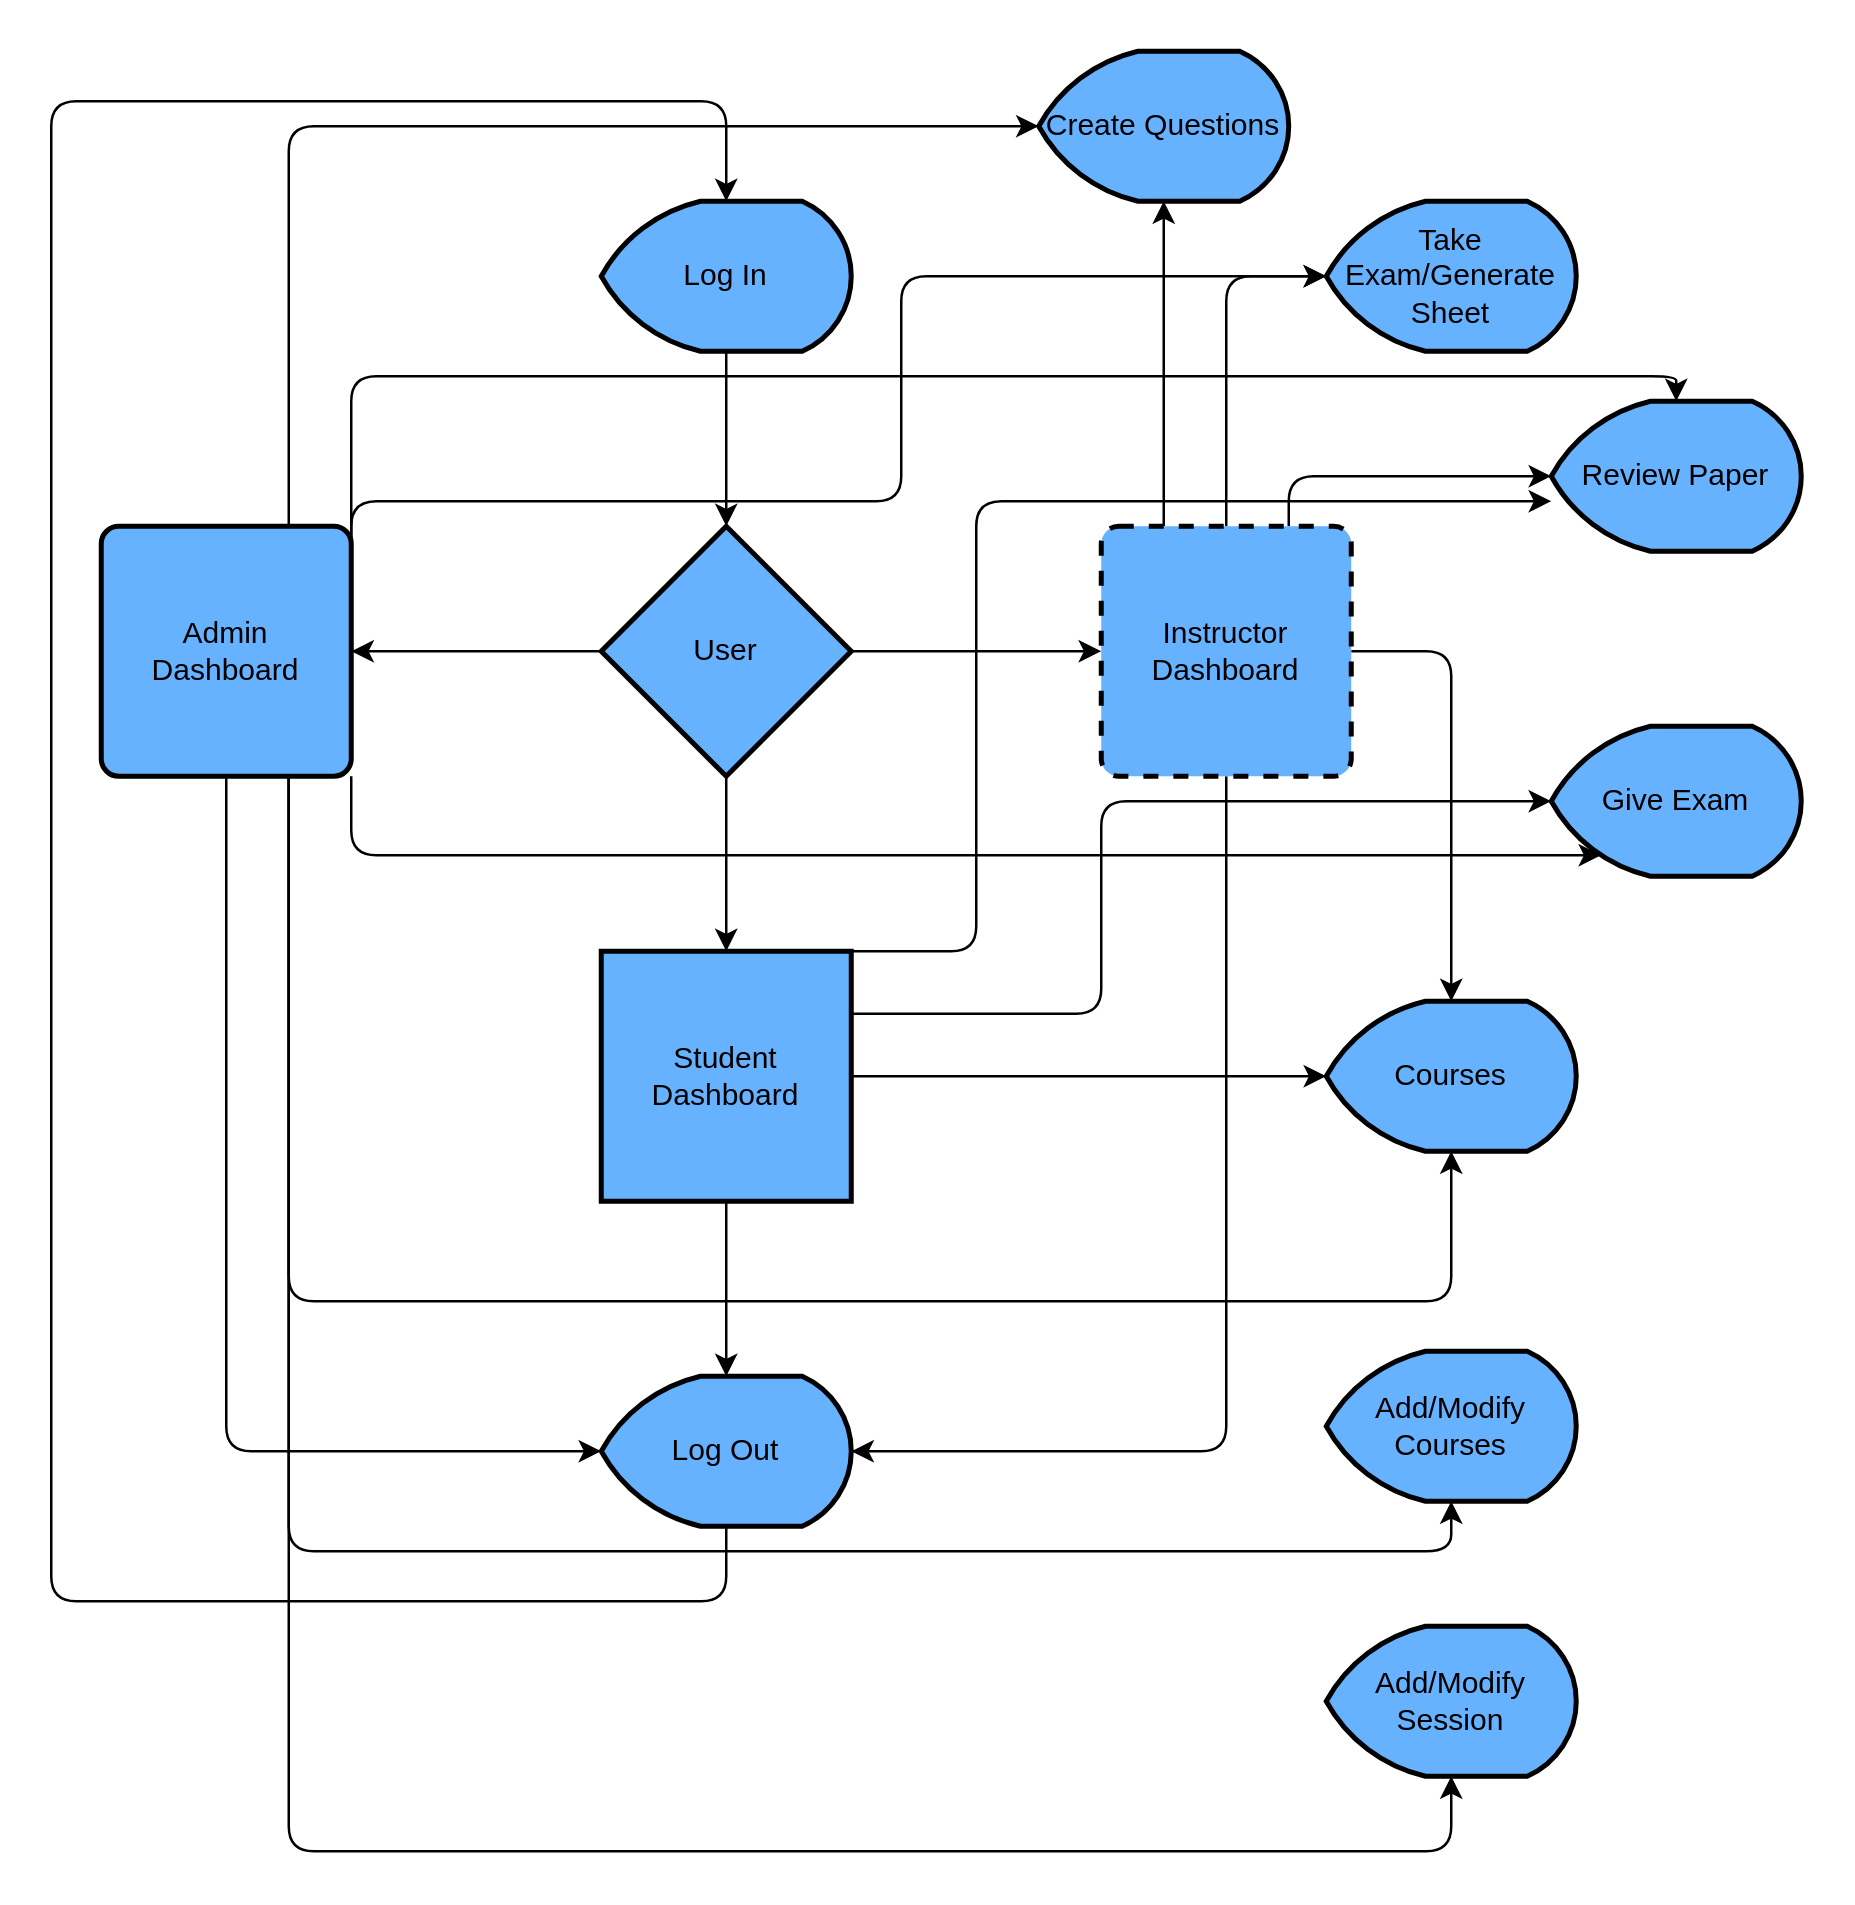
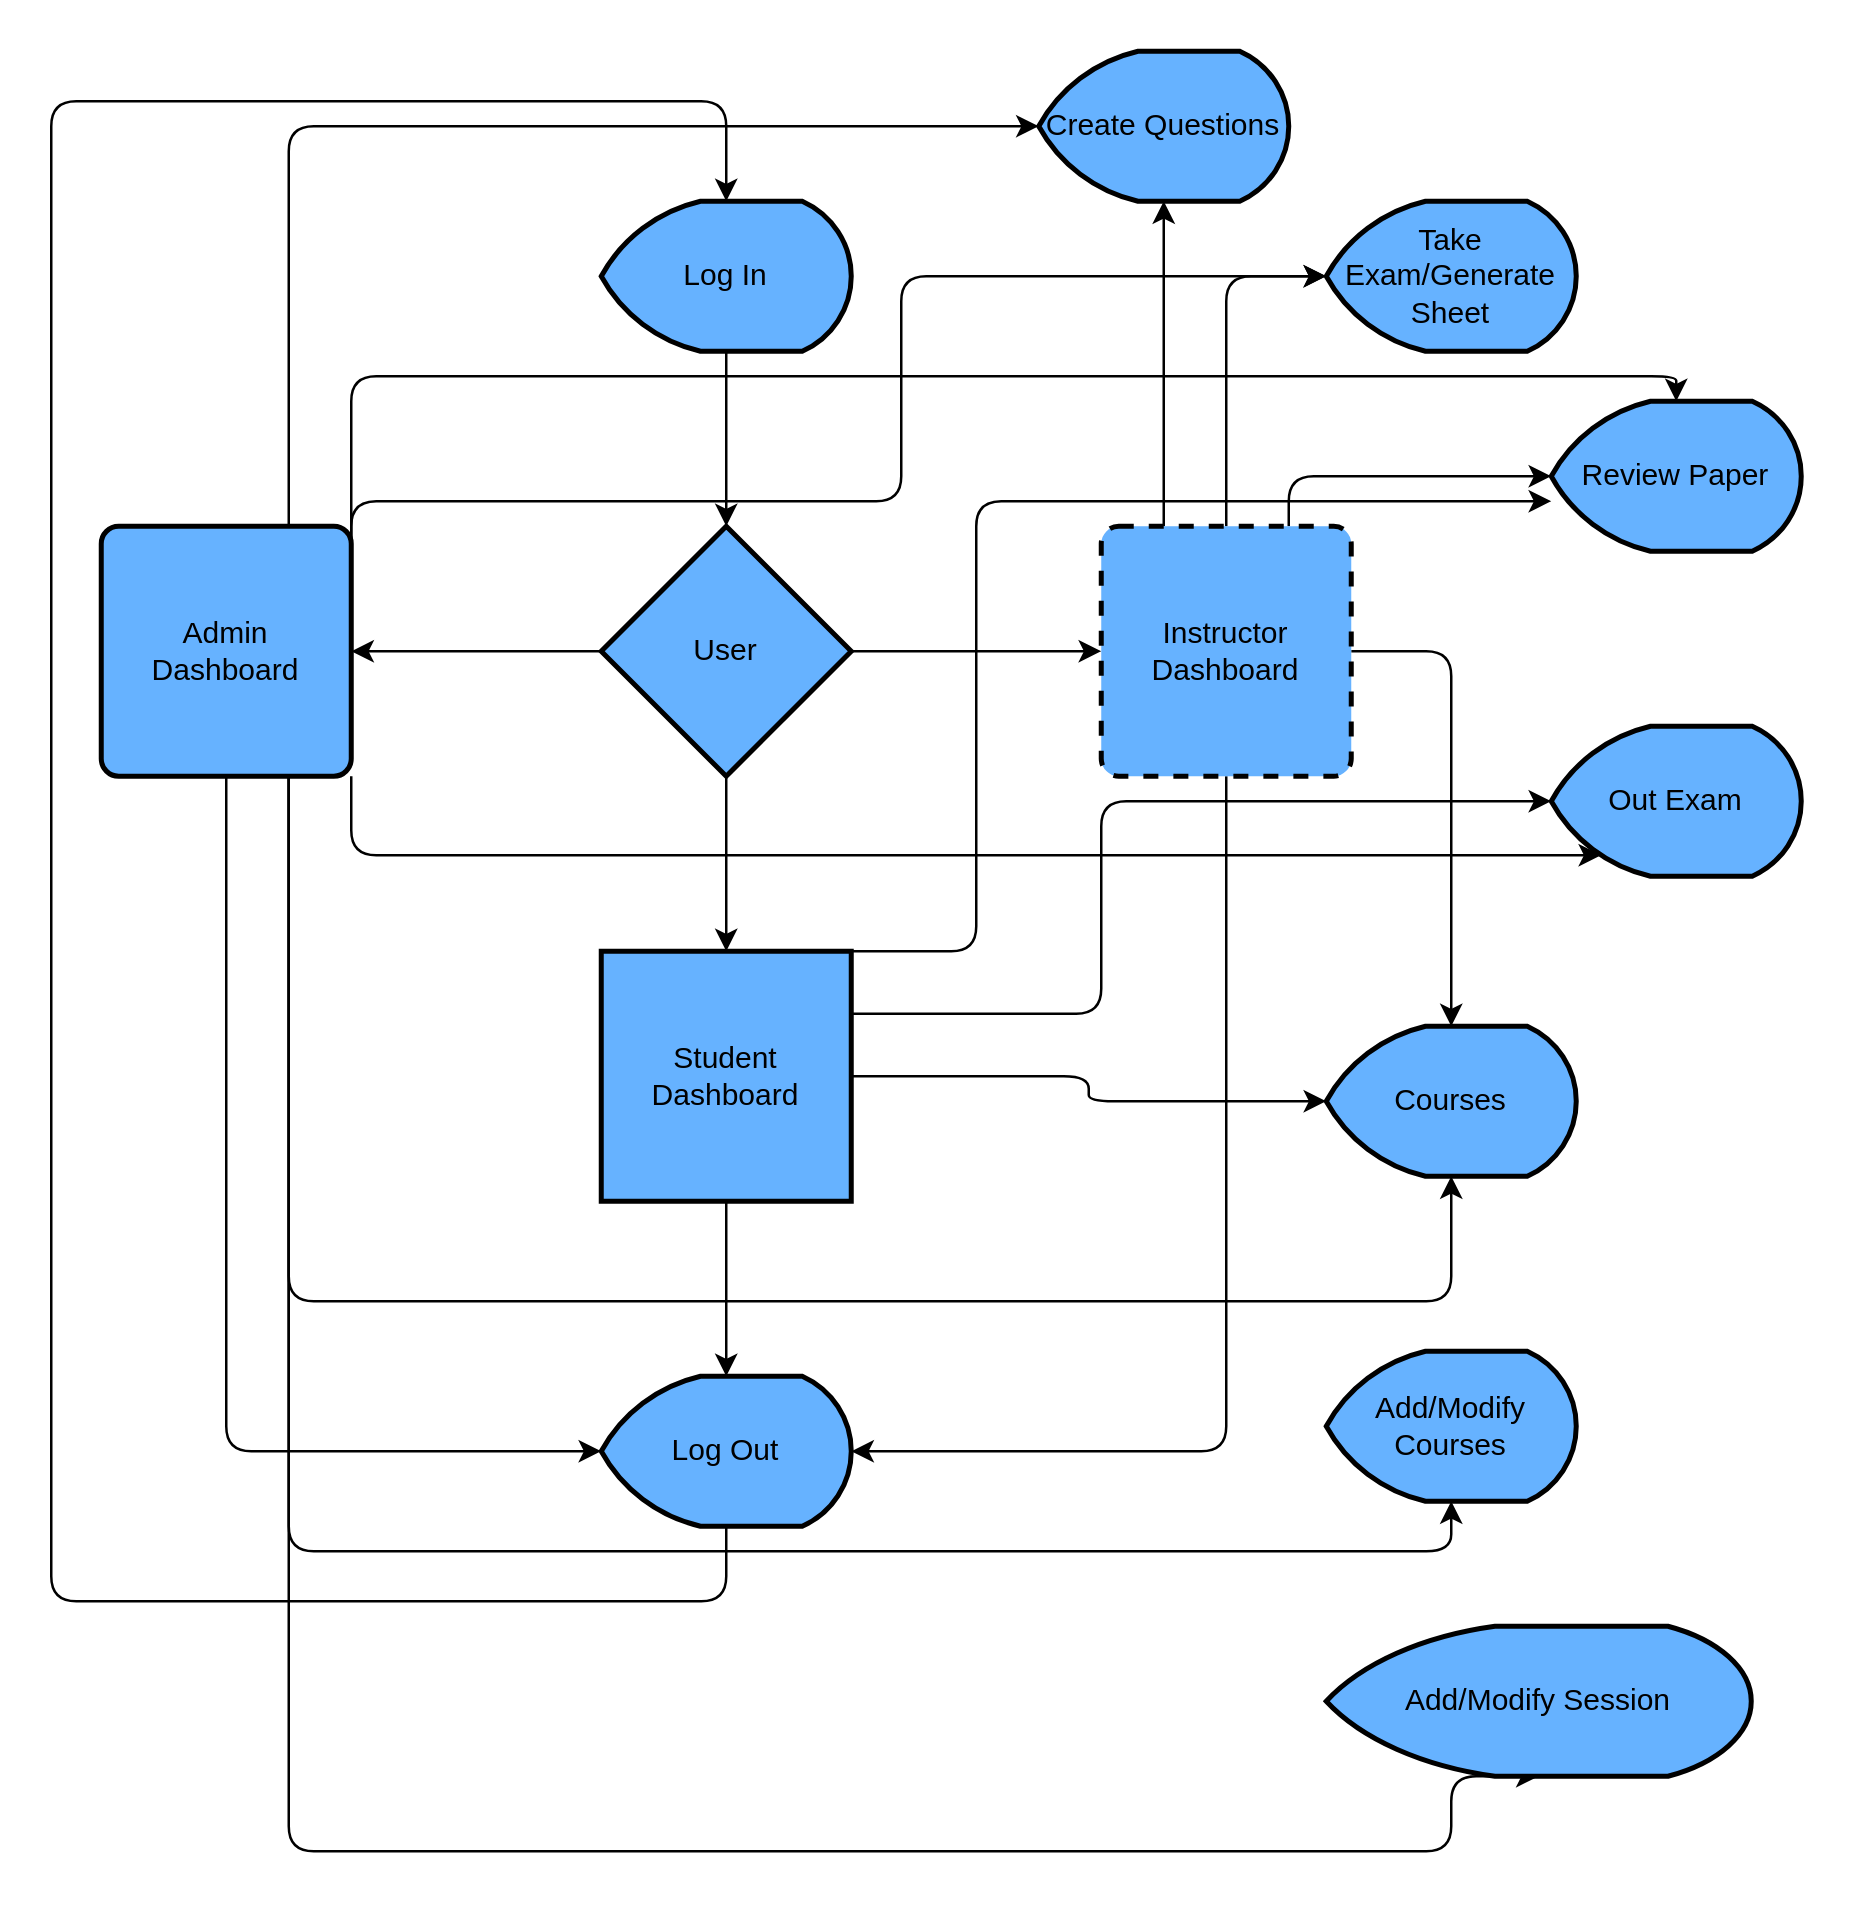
(1676, 801) -> (1676, 801)
(1451, 1076) -> (1451, 1101)
(1451, 1701) -> (1539, 1701)
